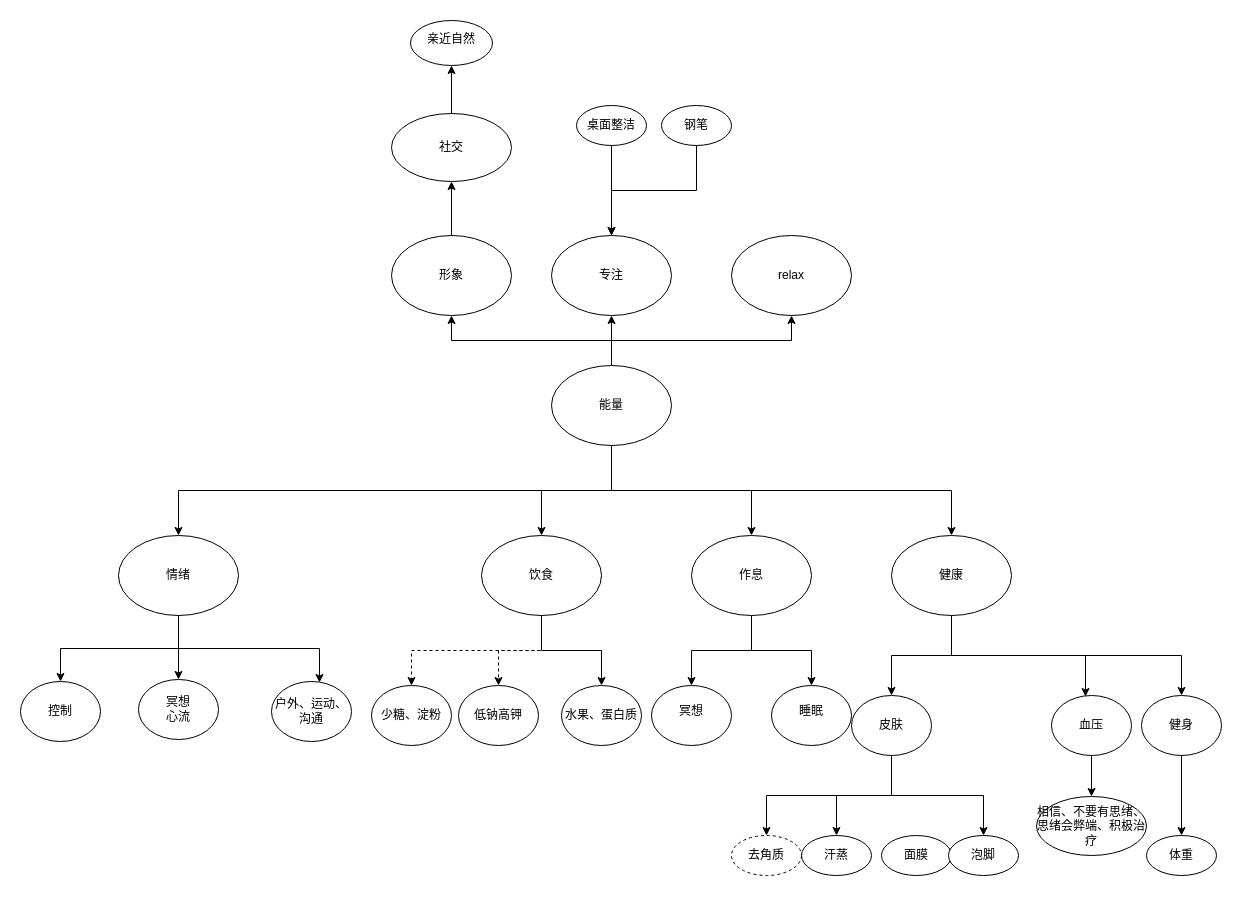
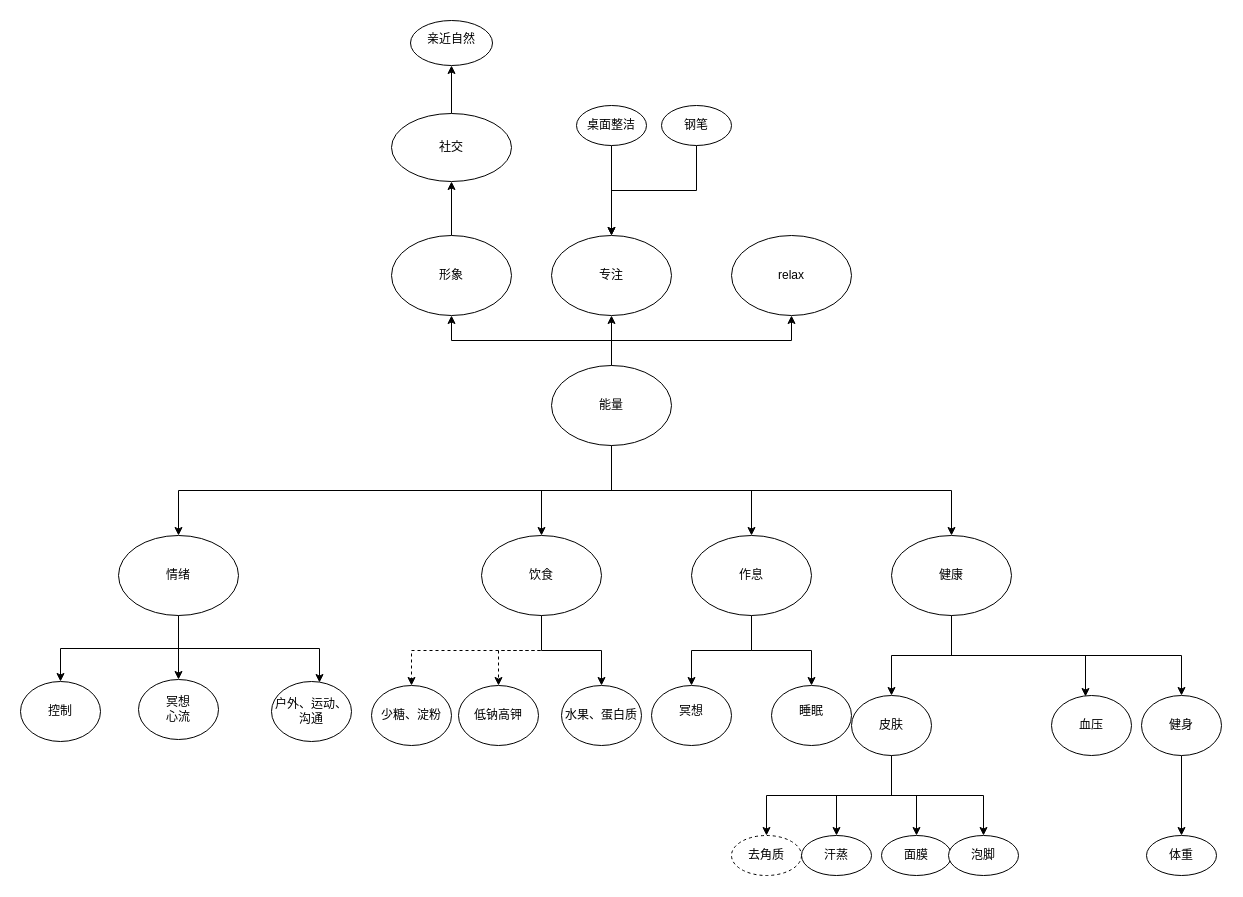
(1092, 773) -> none
none -> (917, 813)
(1092, 826) -> none
